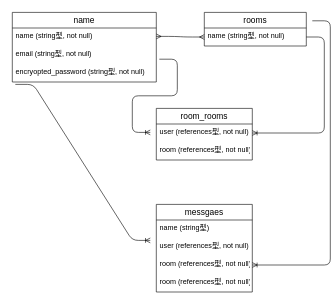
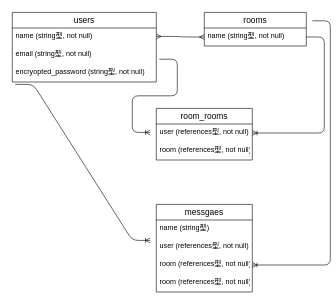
(84, 21) -> (84, 21)
